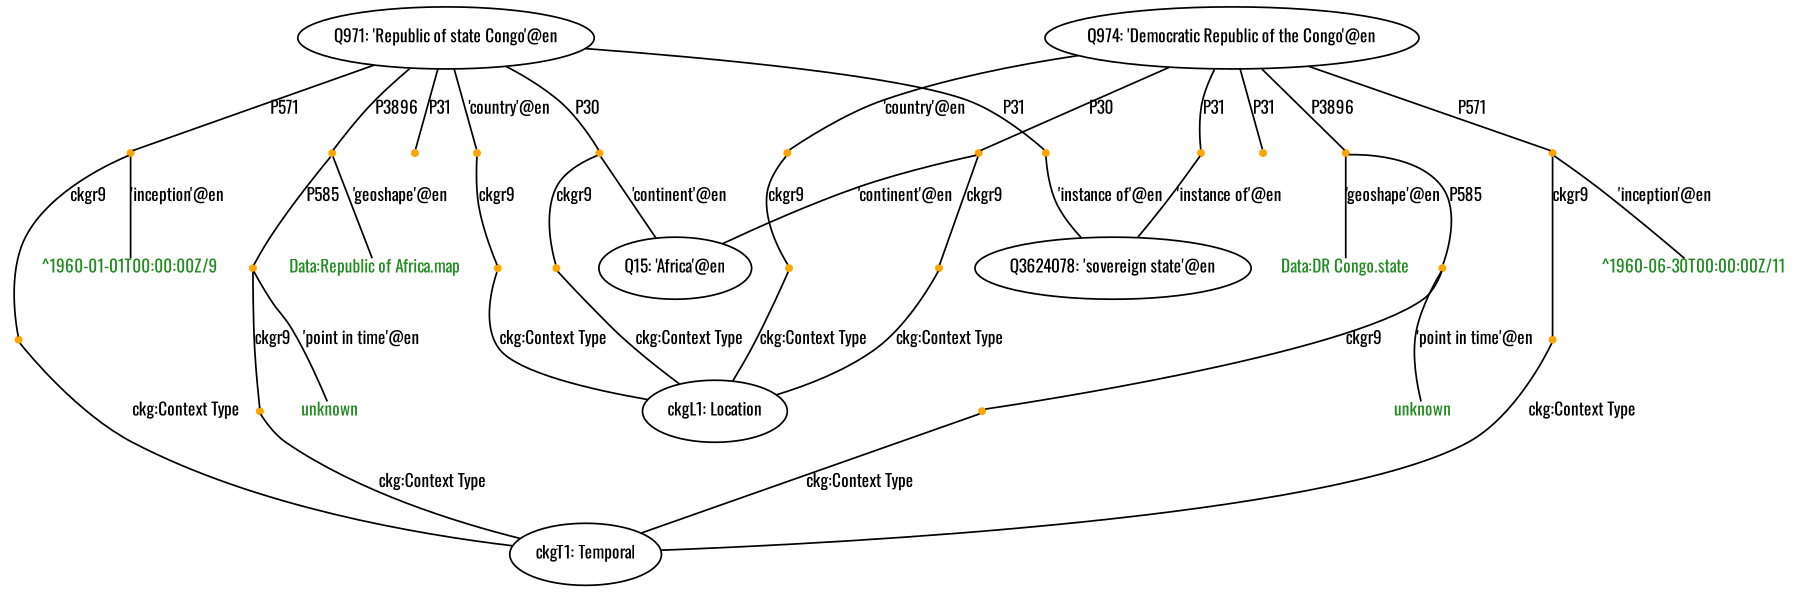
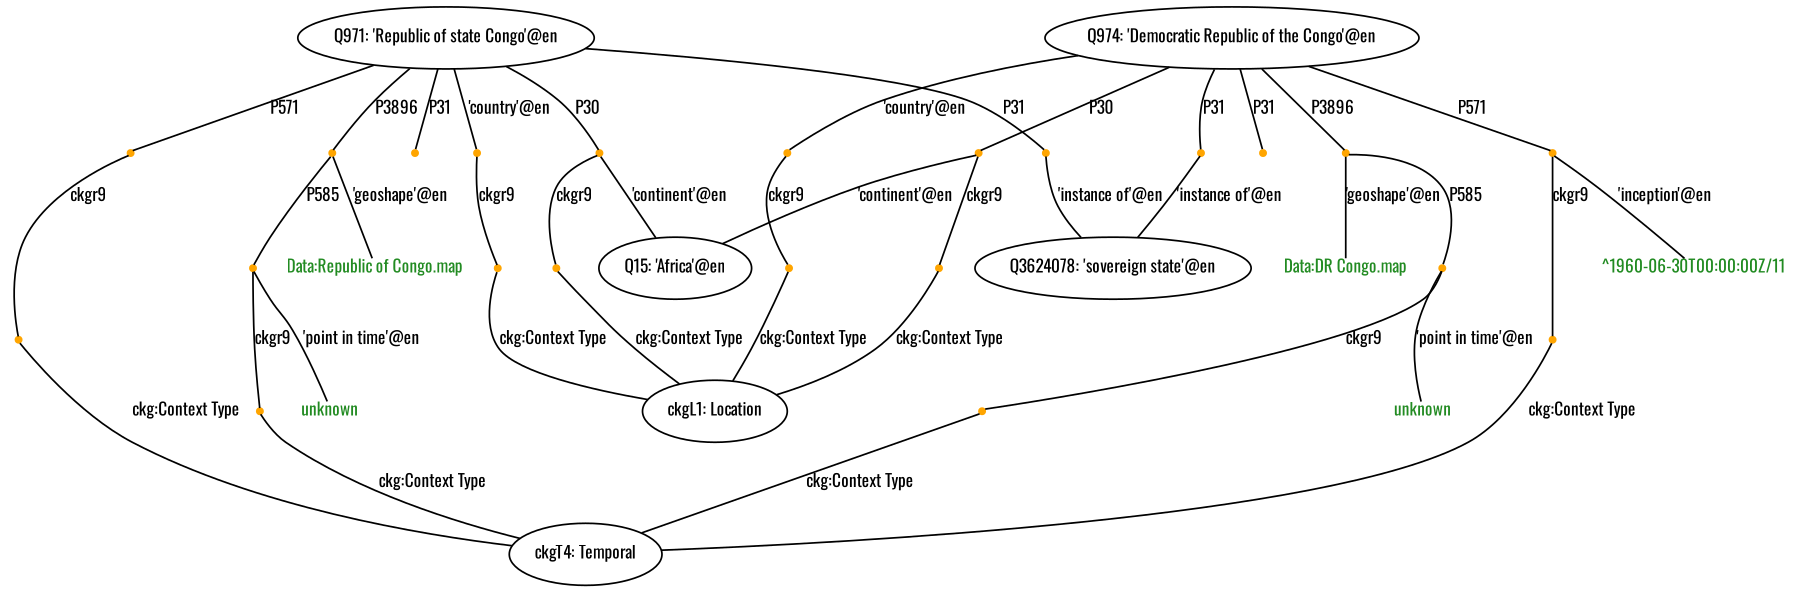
(131, 268) -> none
(375, 268) -> (375, 268)
(1346, 268) -> (1346, 268)
(586, 554) -> (586, 554)
